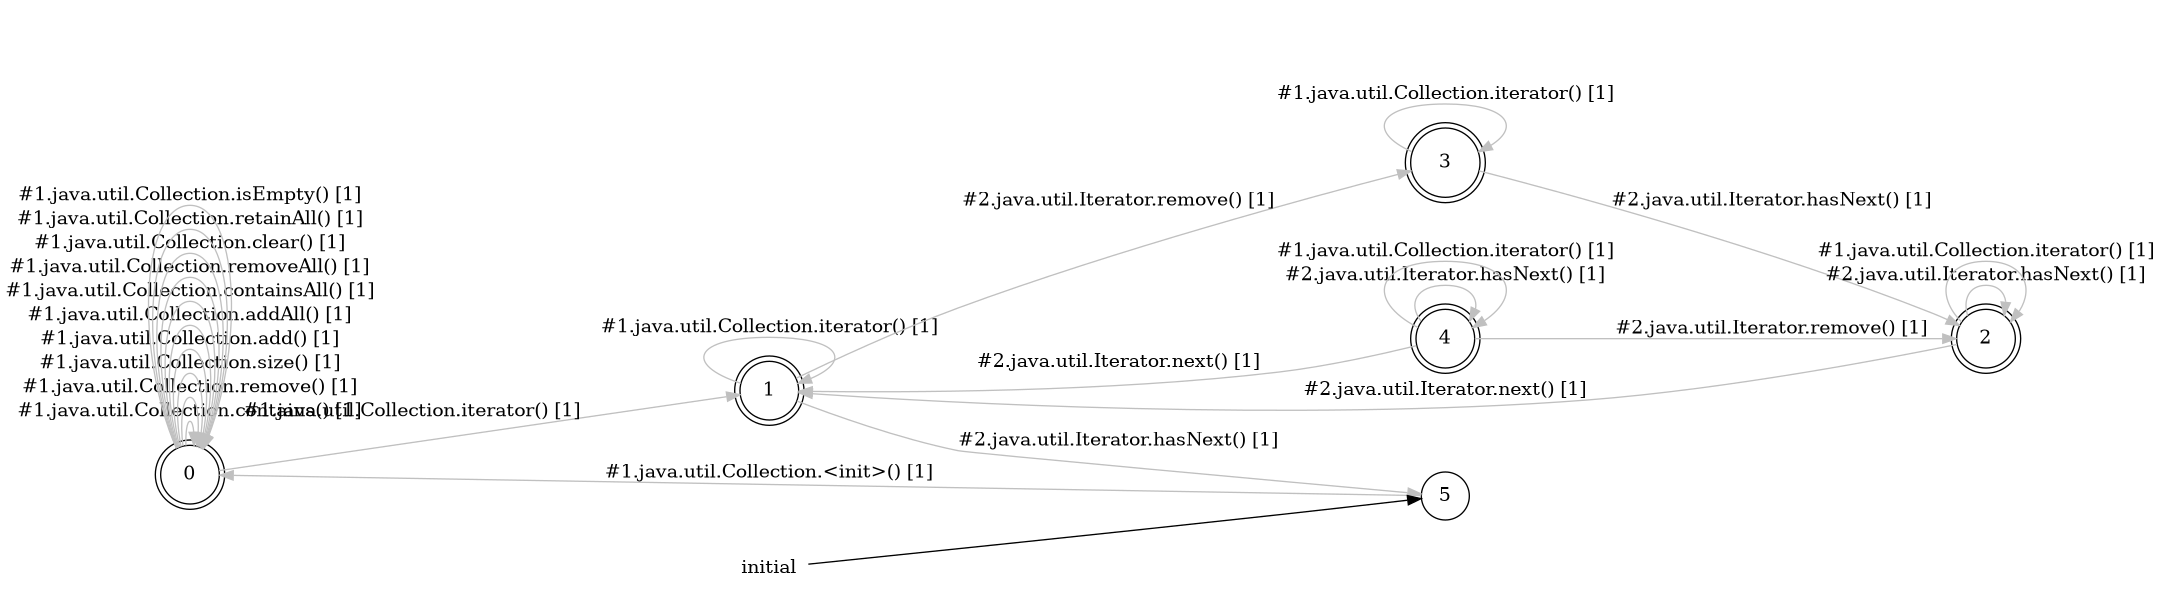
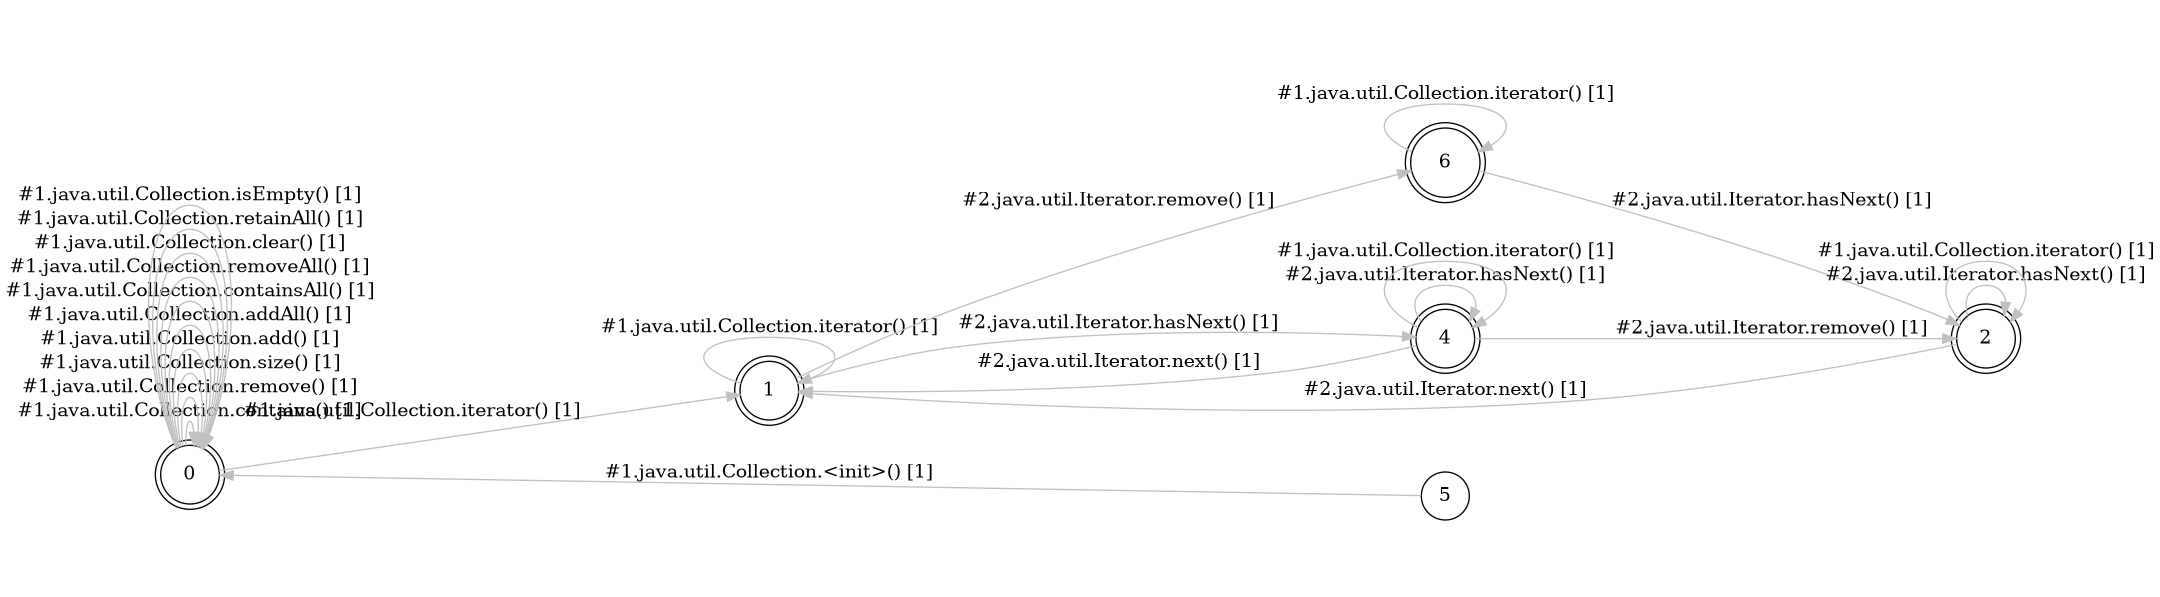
(1445, 163) -> (1445, 163)
(1099, 464) -> (1098, 335)
(769, 568) -> none
